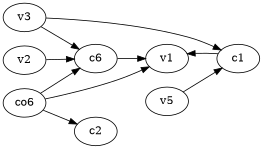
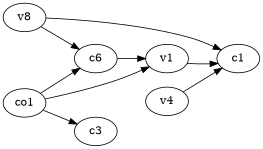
(25, 17) -> (25, 17)
(207, 53) -> (199, 64)
(25, 60) -> none
(167, 101) -> (167, 101)
(25, 103) -> (25, 103)
(96, 131) -> (96, 131)
